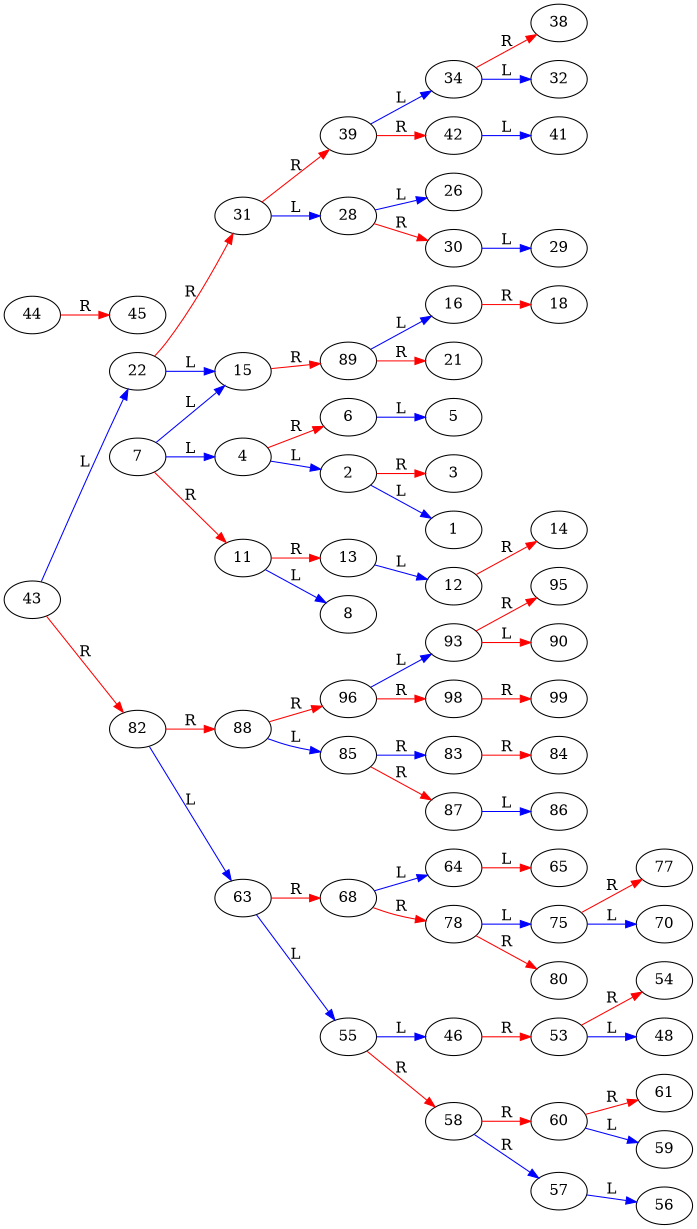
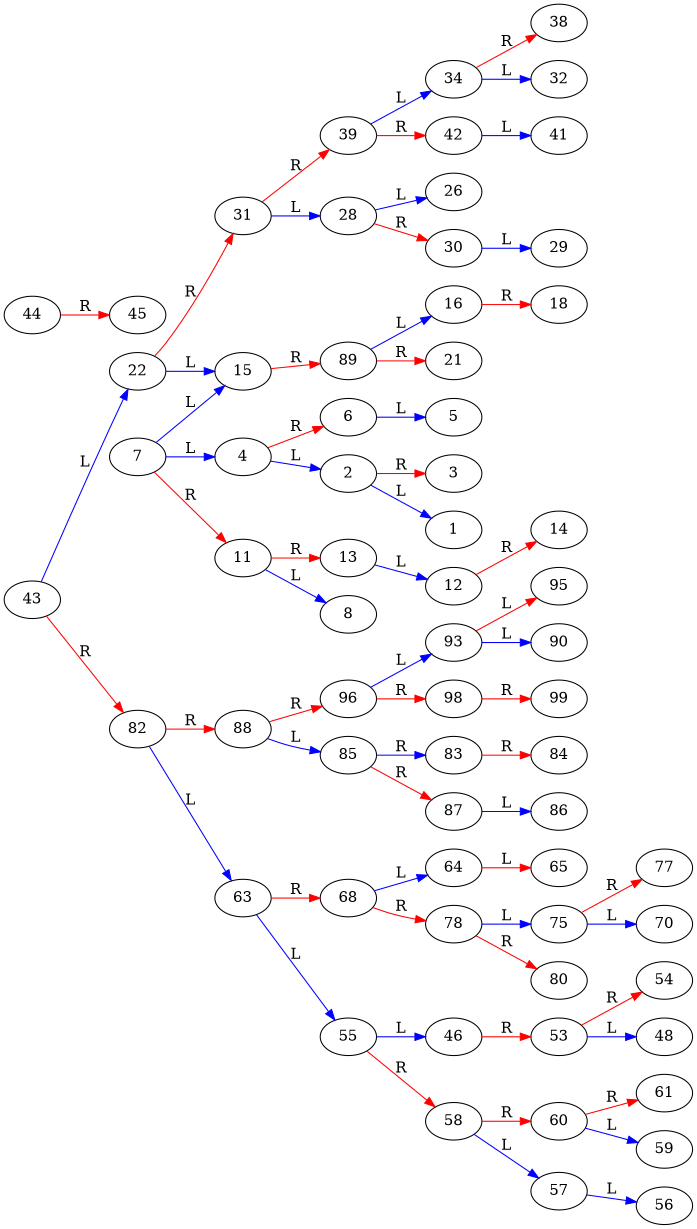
(506, 604) -> (506, 604)
(501, 643) -> (501, 643)
(506, 1146) -> (506, 1146)
